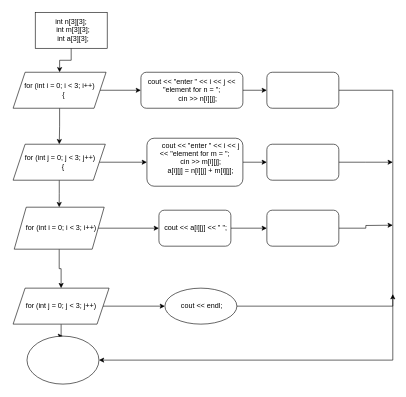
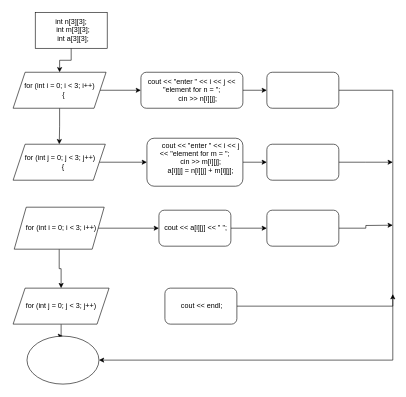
(59, 201) -> none
(159, 306) -> none
(201, 306) -> (201, 306)
